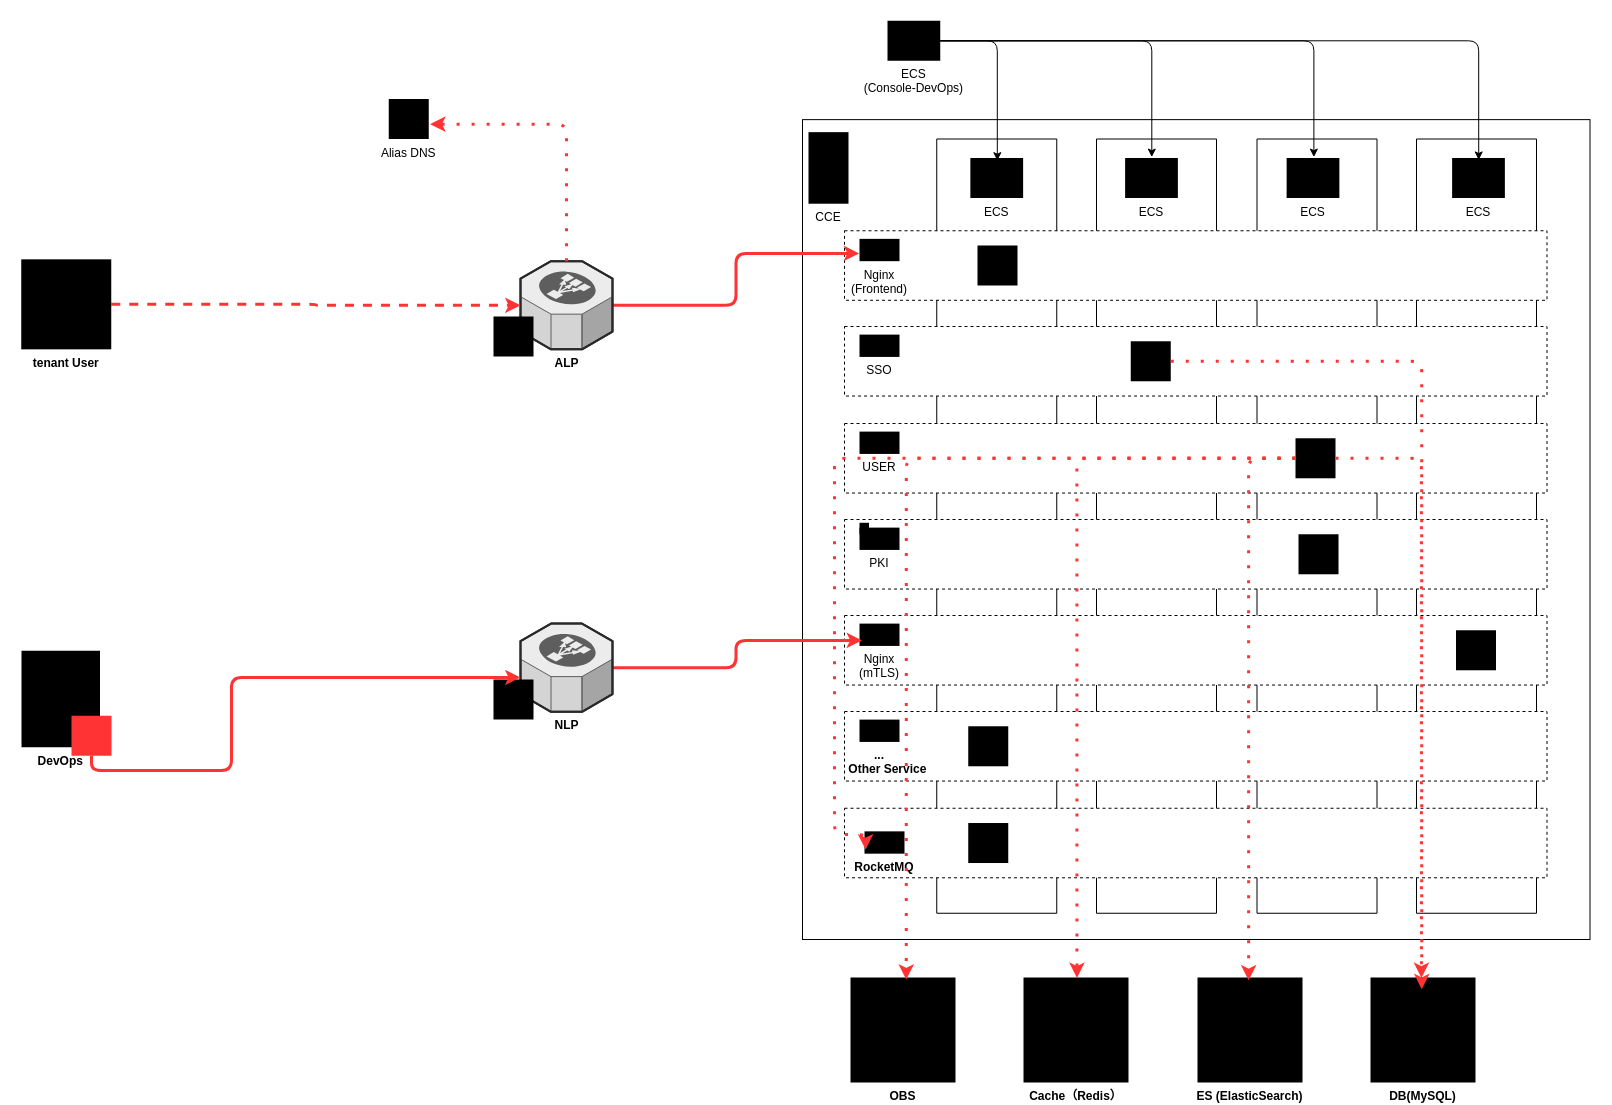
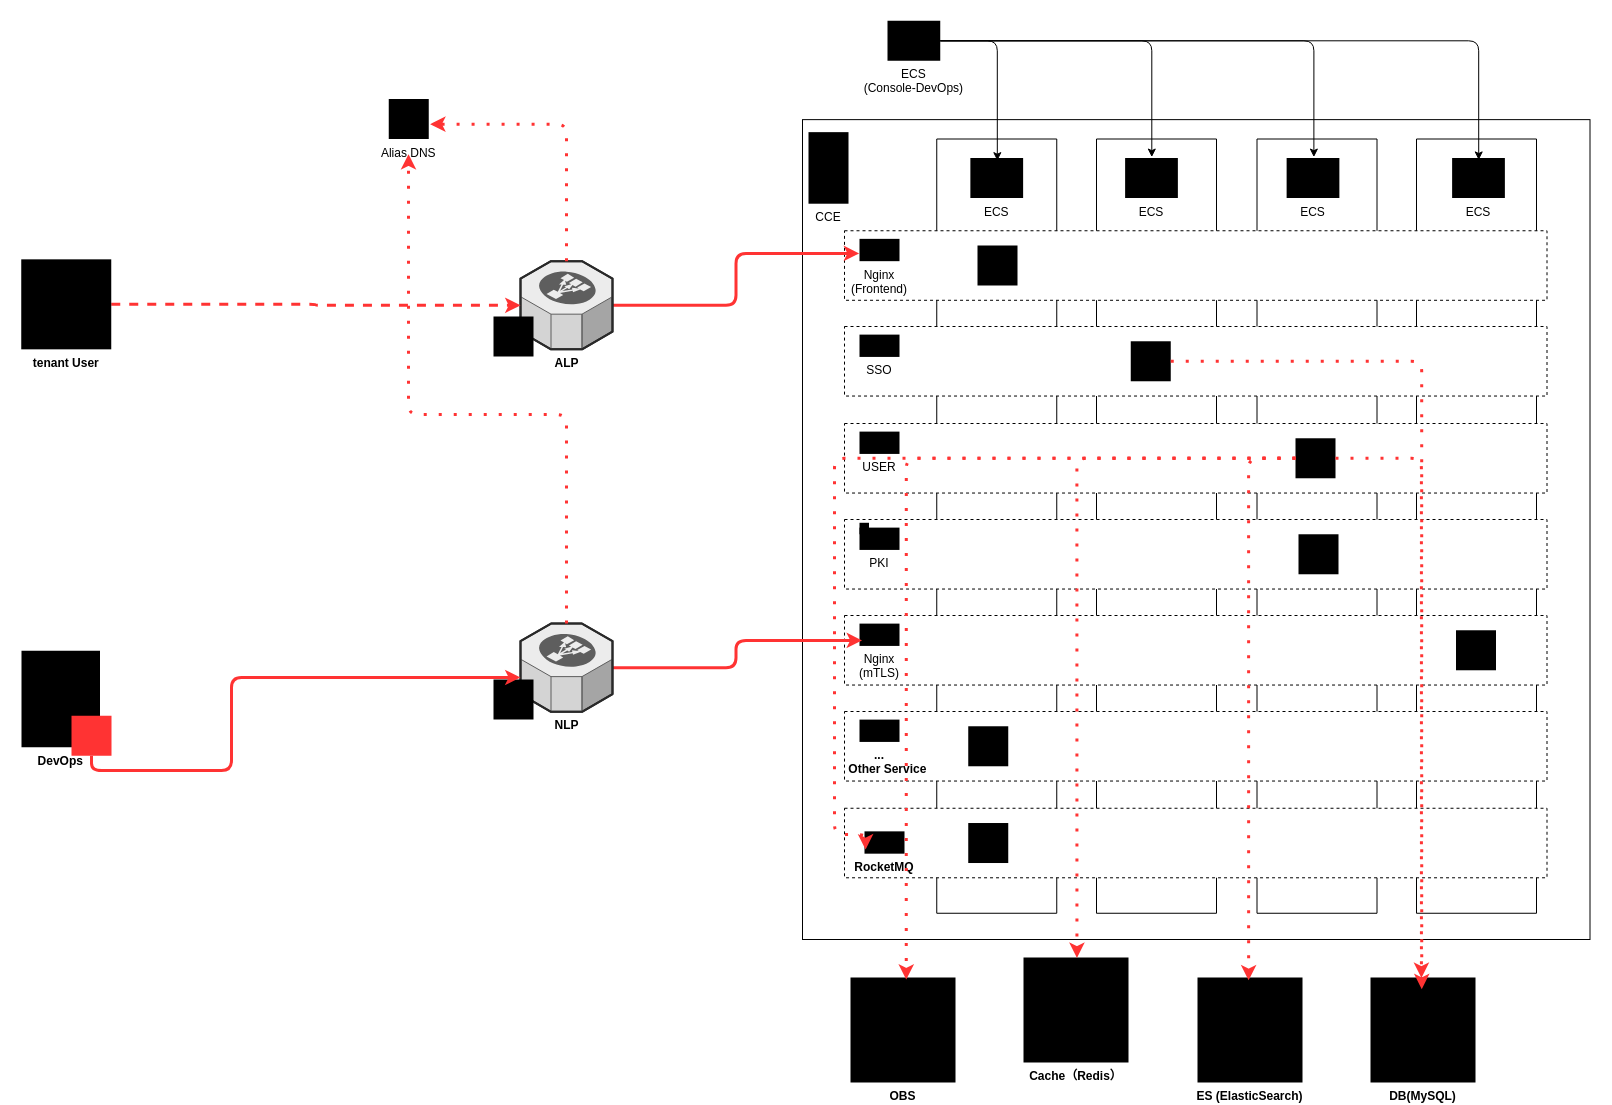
none -> (411, 412)
(1076, 1030) -> (1076, 1010)
